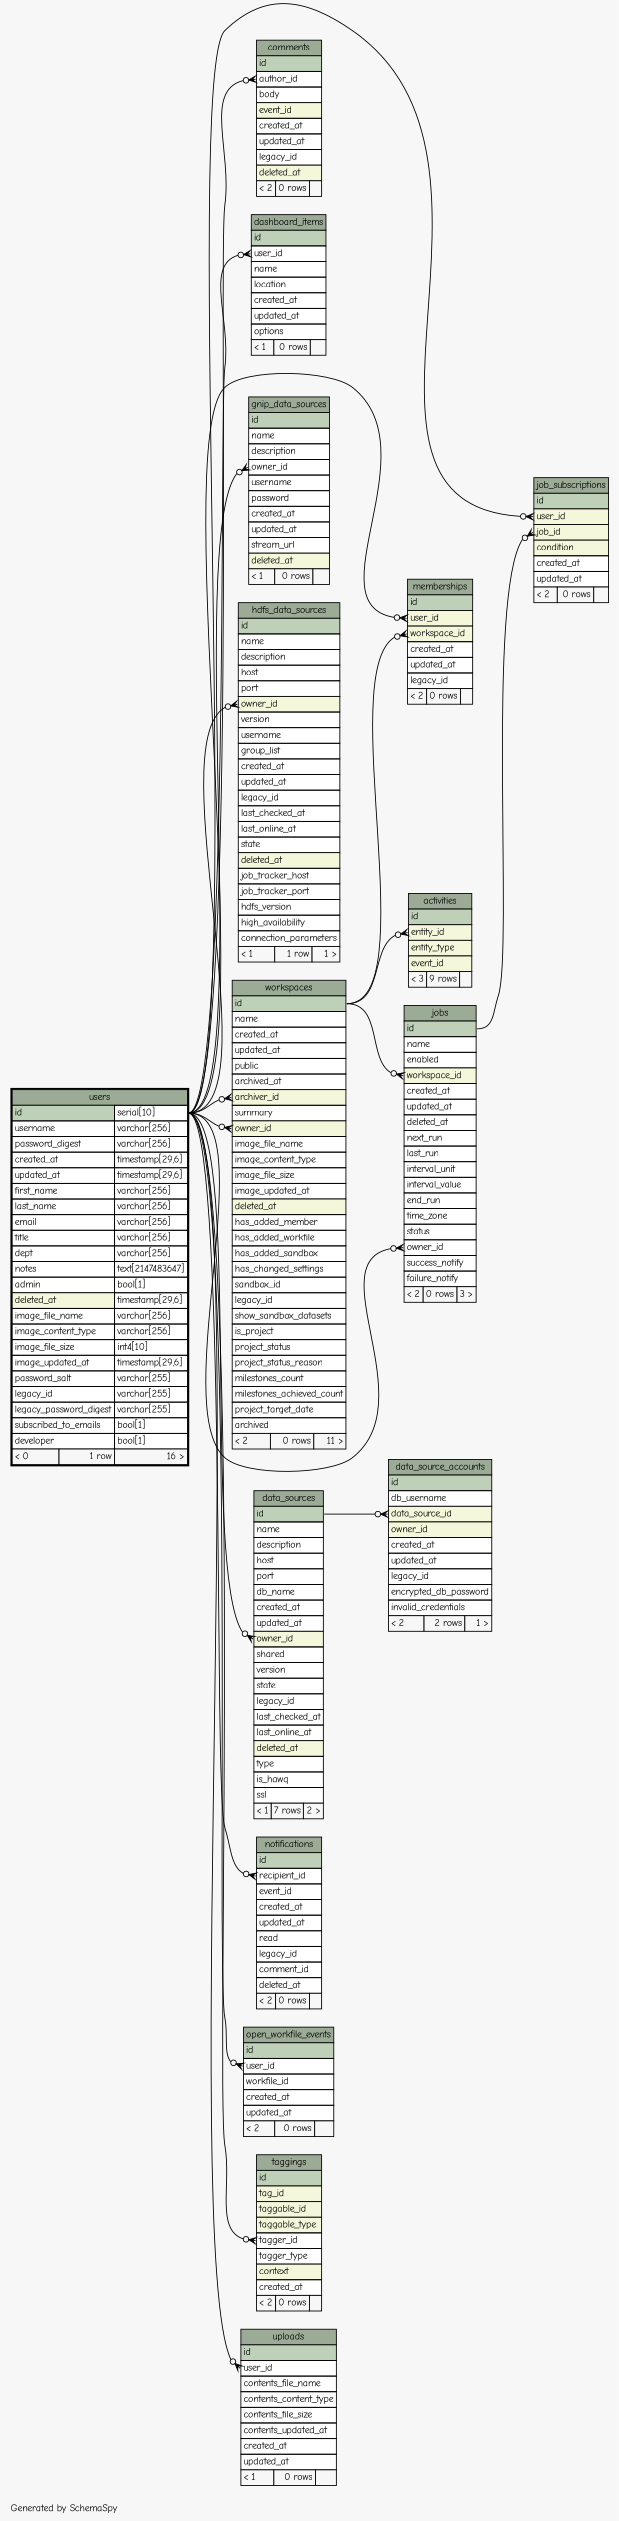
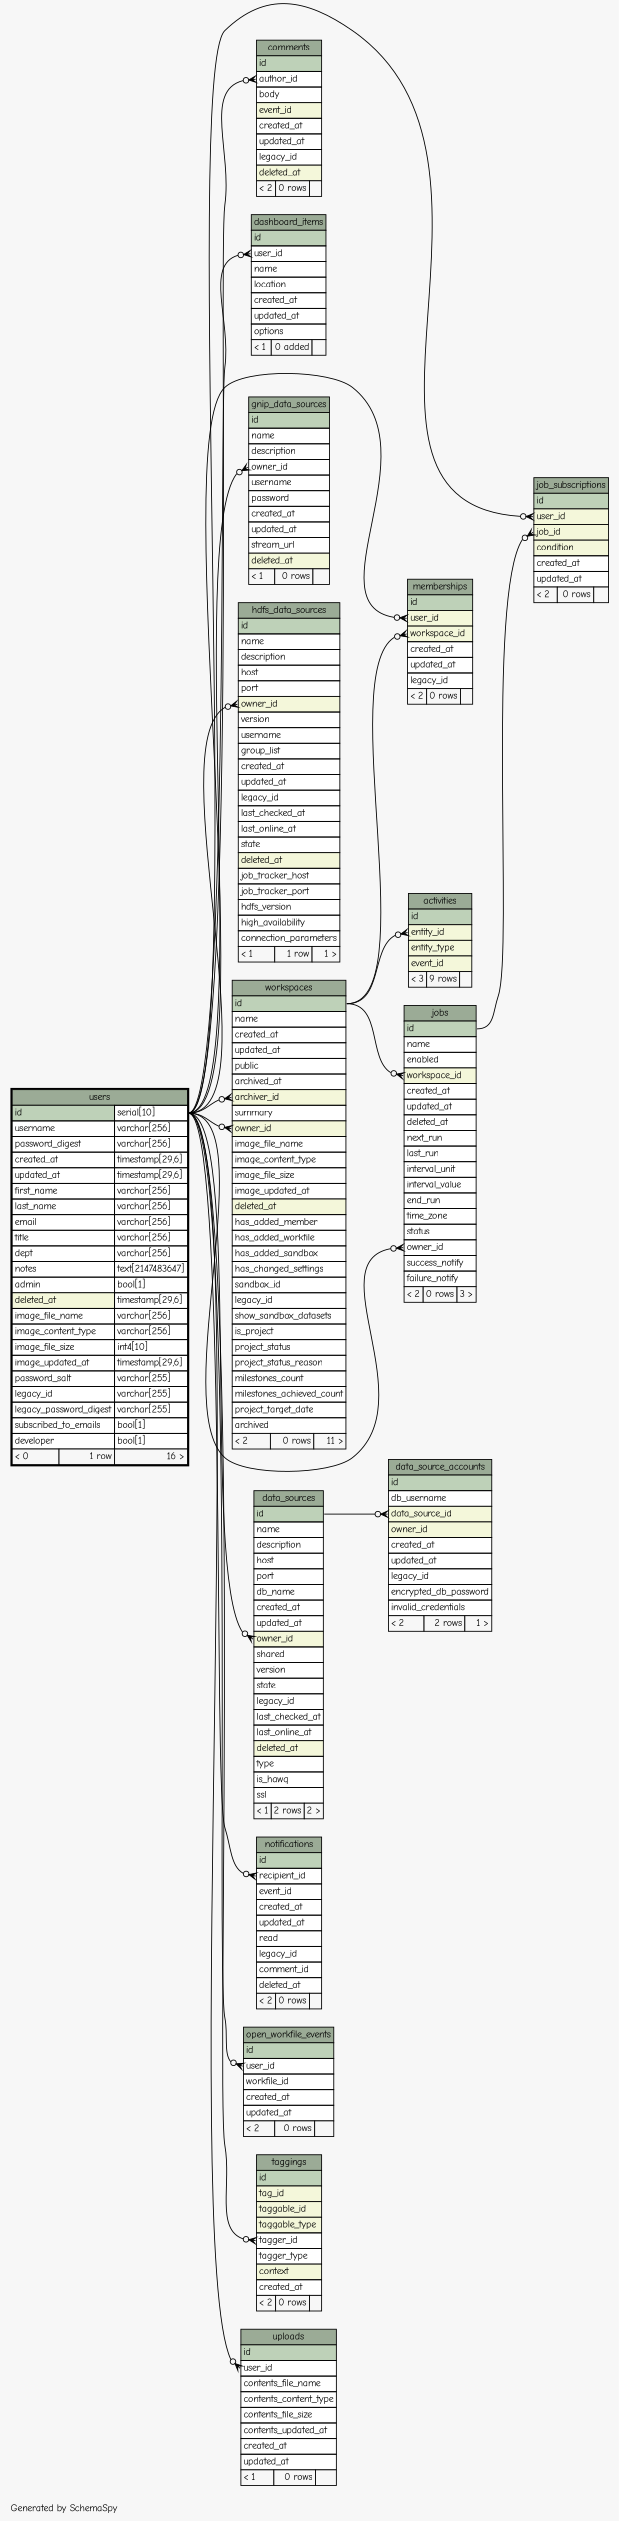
(293, 347) -> (292, 347)
(287, 1811) -> (288, 1811)
